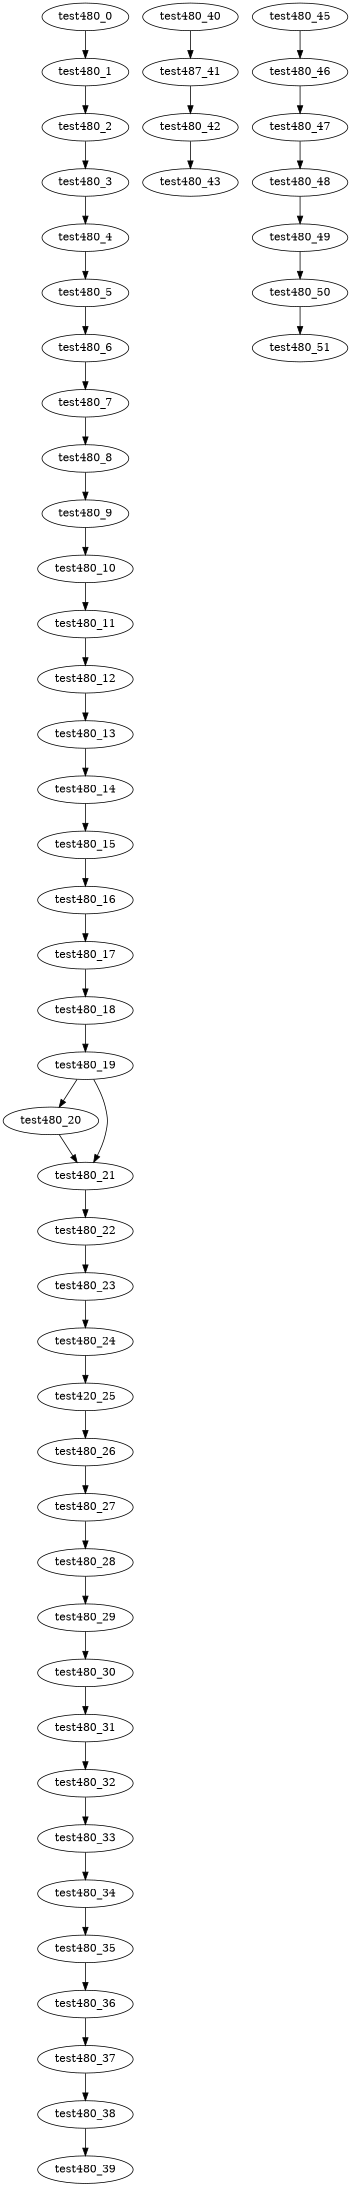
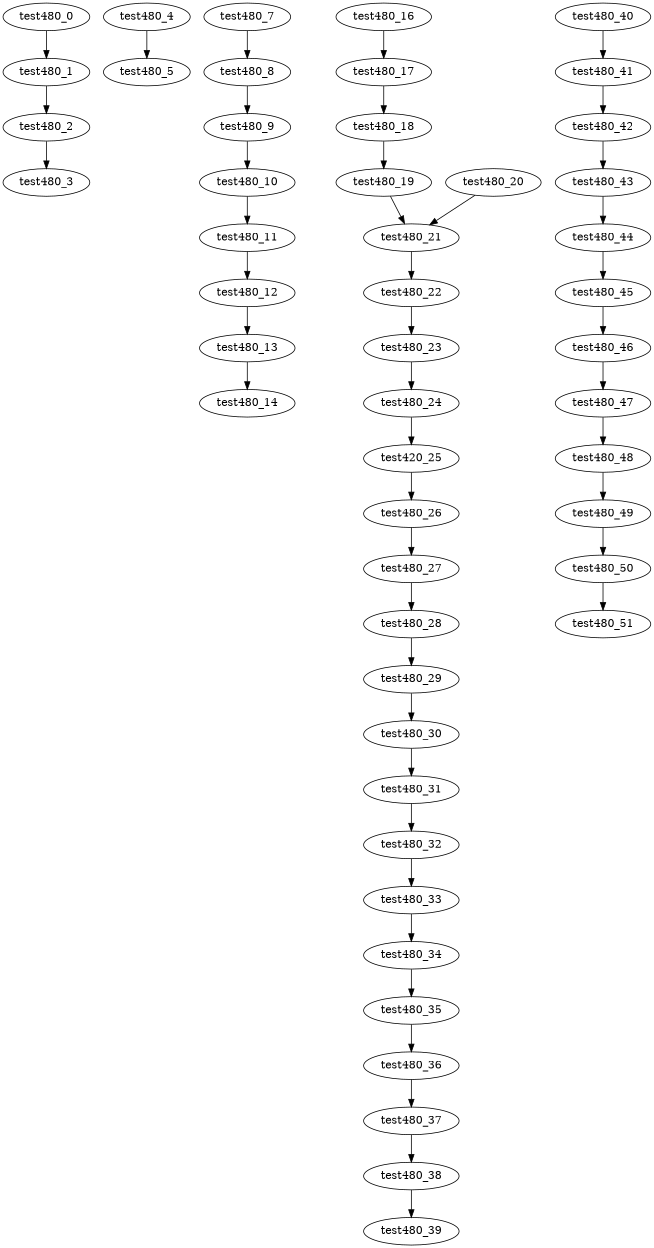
(190, 72) -> (603, 72)
(85, 206) -> none
none -> (603, 238)
(85, 348) -> none
(85, 845) -> none
(70, 1090) -> none
